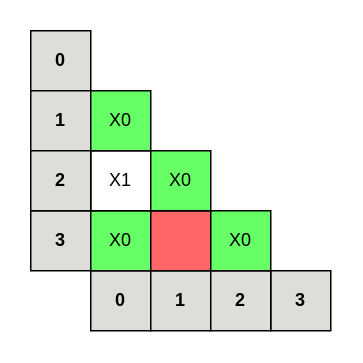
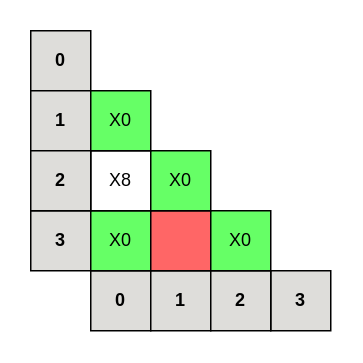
(121, 181) -> (121, 181)
